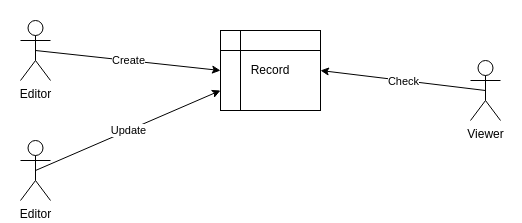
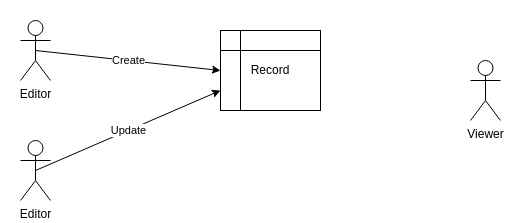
(405, 81) -> none
